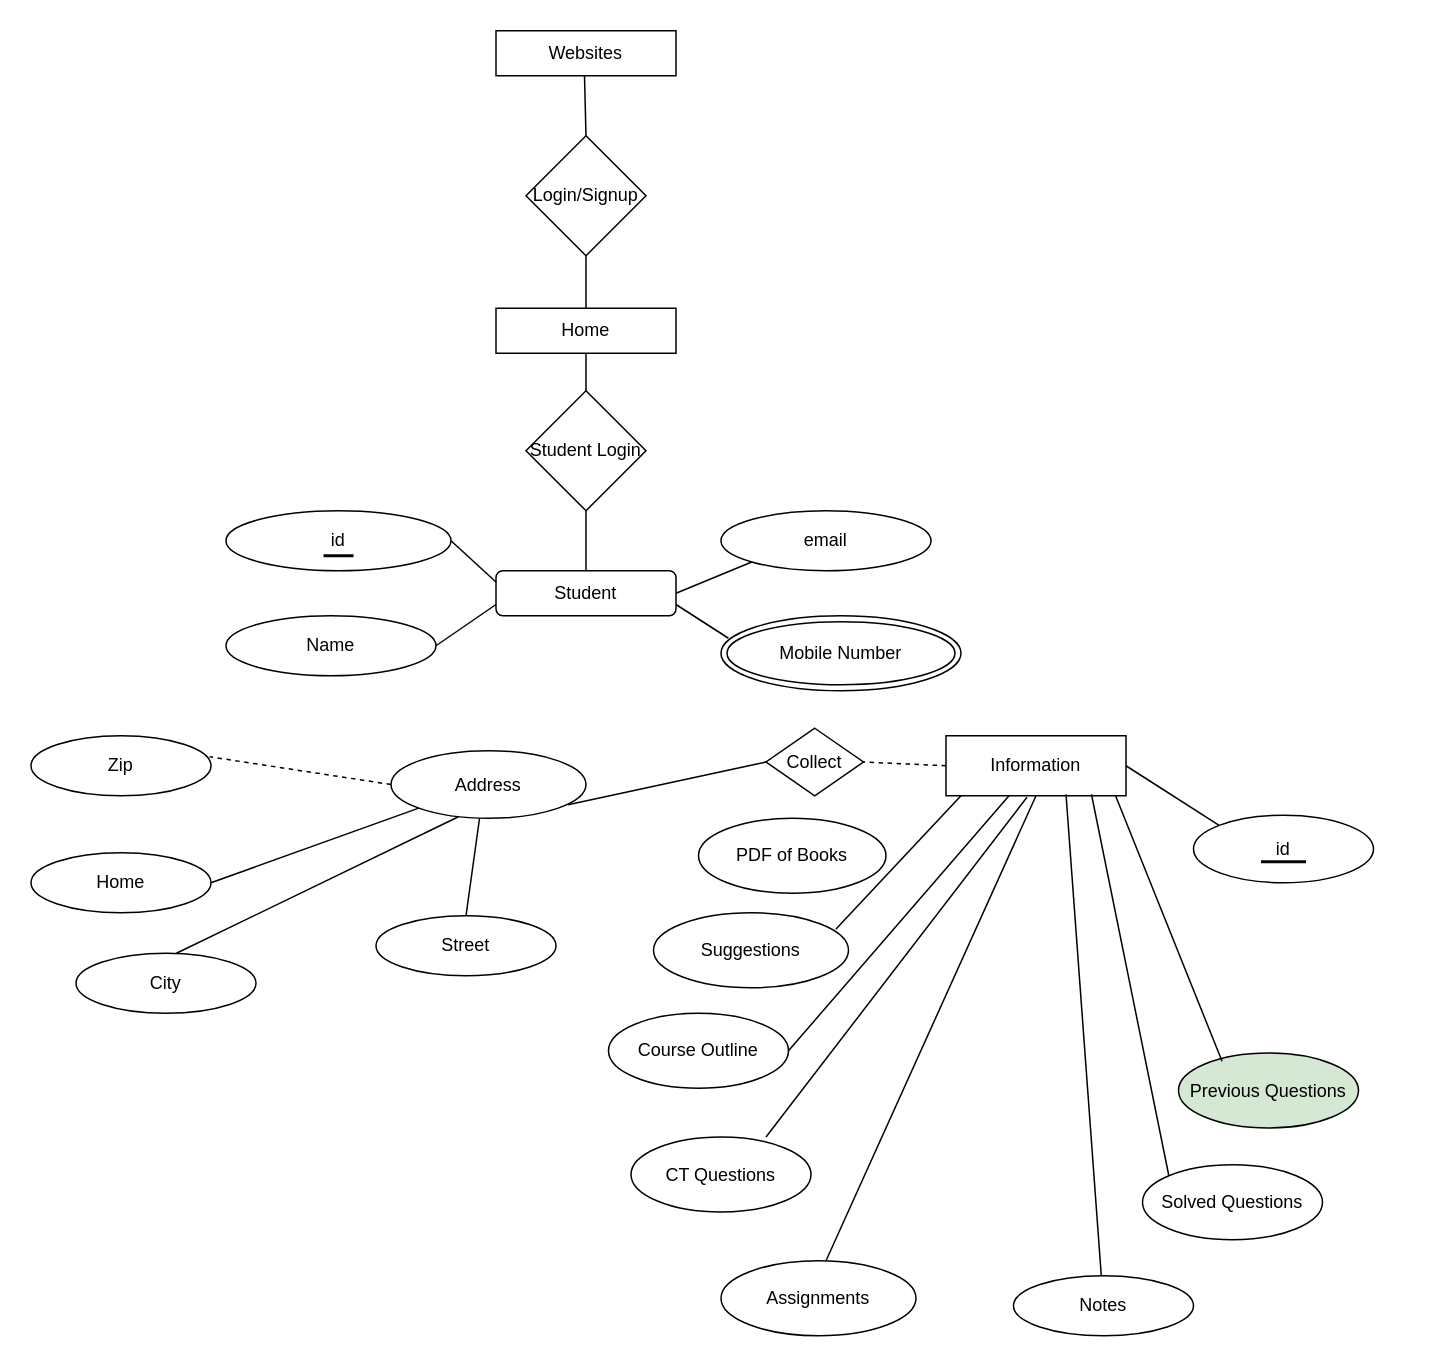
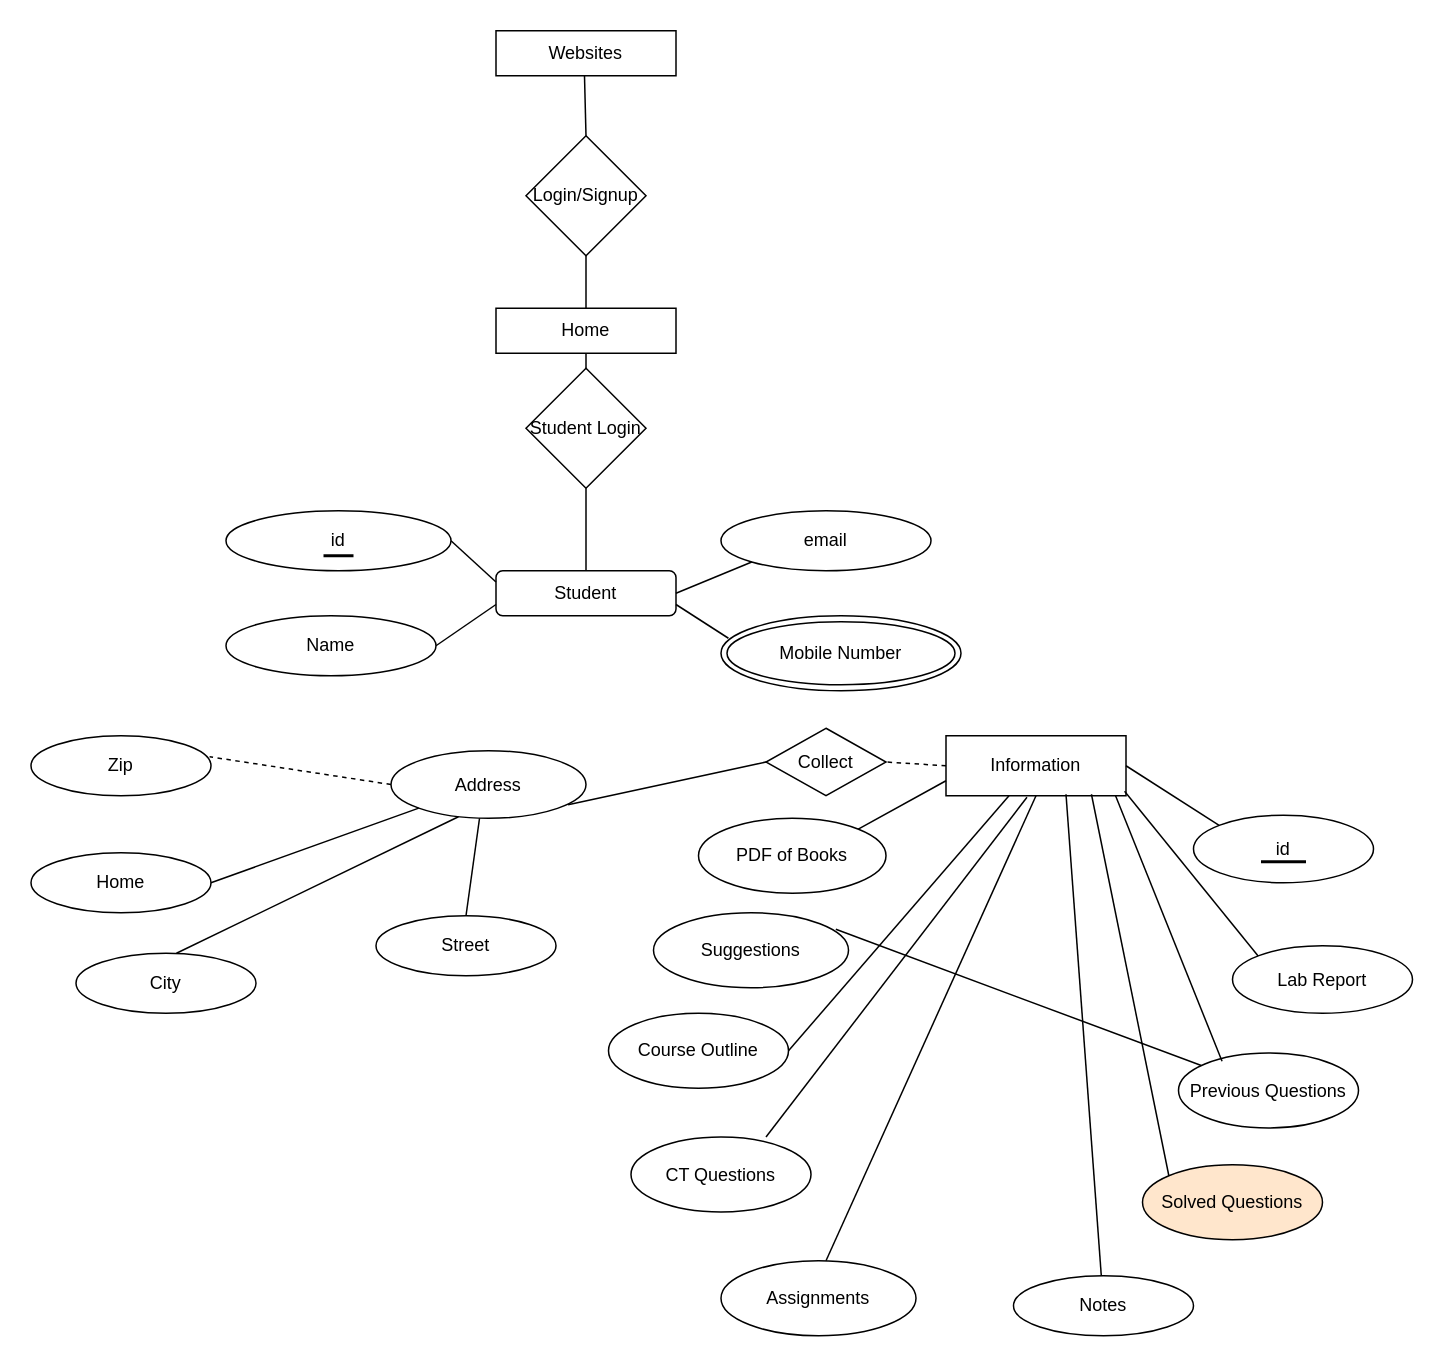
(586, 451) -> (586, 428)
(815, 762) -> (826, 762)
none -> (902, 805)
(898, 863) -> (1018, 997)
none -> (1191, 874)
none -> (1322, 980)
(1268, 1091) -> (1268, 1091)
(1232, 1202) -> (1232, 1202)
